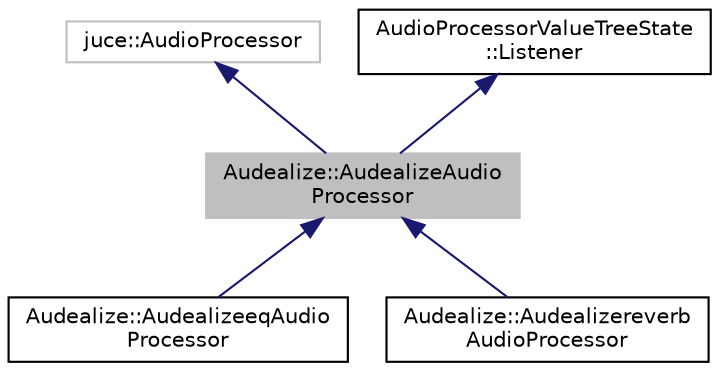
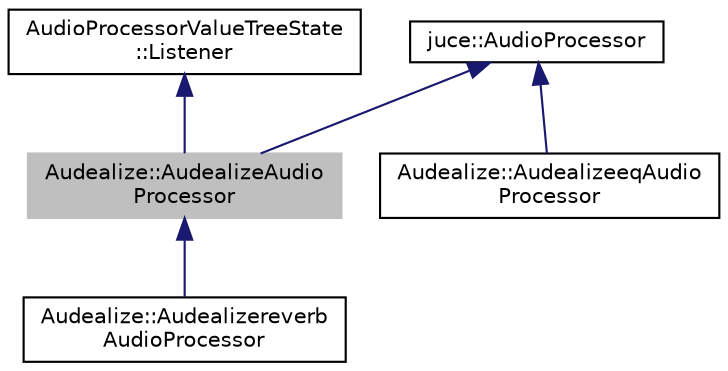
(193, 42) -> (537, 42)
(262, 264) -> (544, 119)
